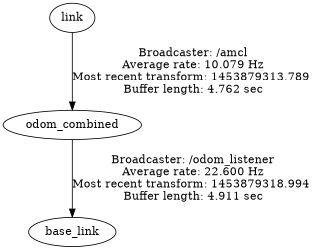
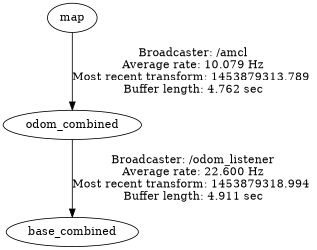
(72, 18) -> (72, 18)
(72, 232) -> (72, 232)
